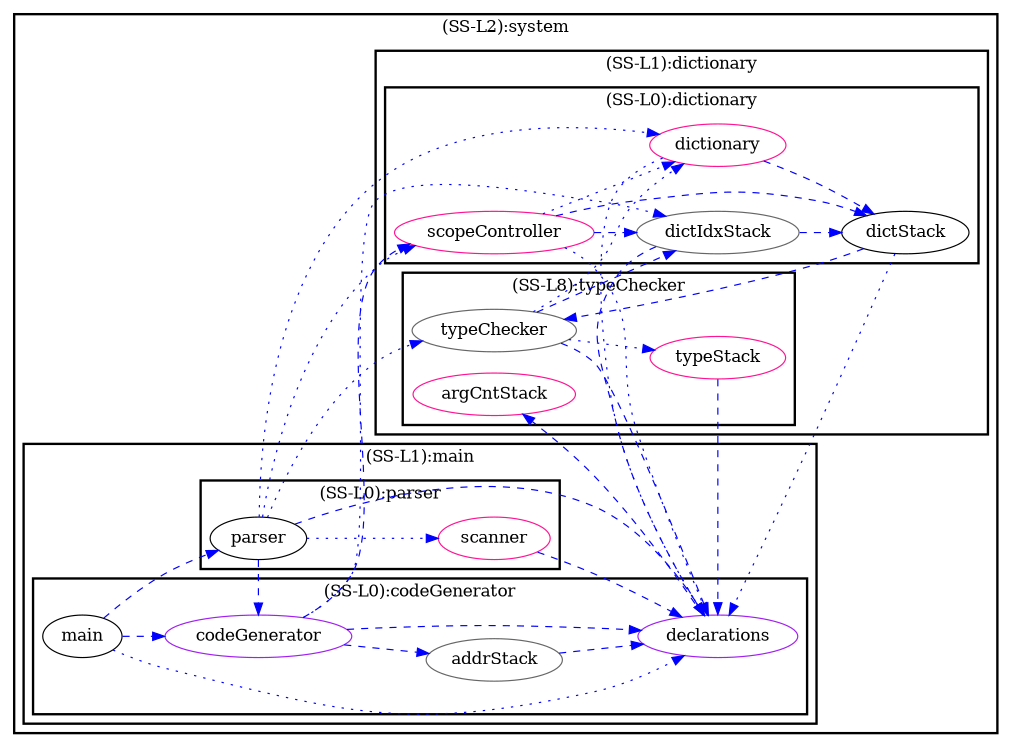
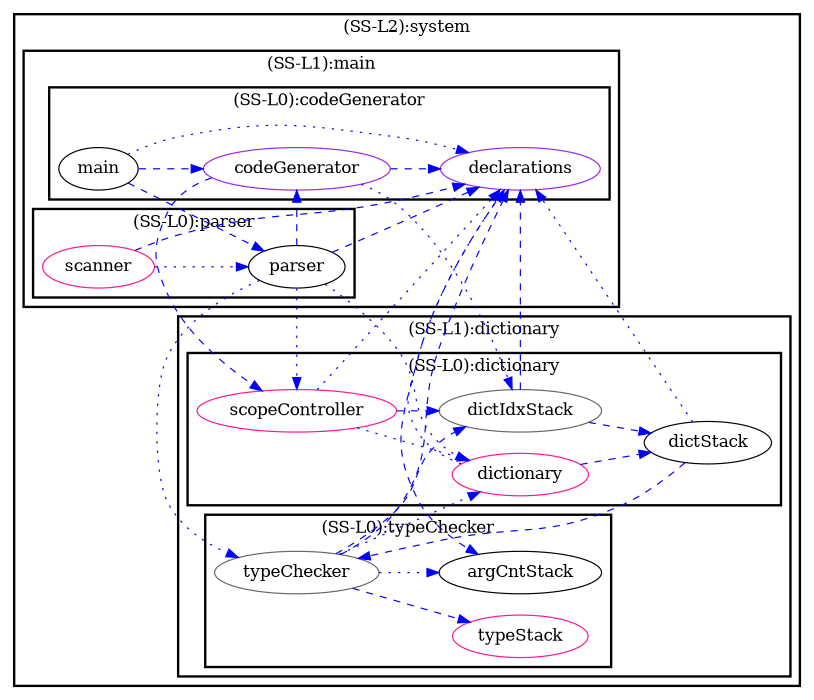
(706, 193) -> none
(599, 286) -> (408, 528)
(613, 345) -> (406, 604)
(494, 394) -> (520, 573)
(718, 491) -> none
(369, 538) -> (196, 267)
none -> (403, 573)
(494, 660) -> none
